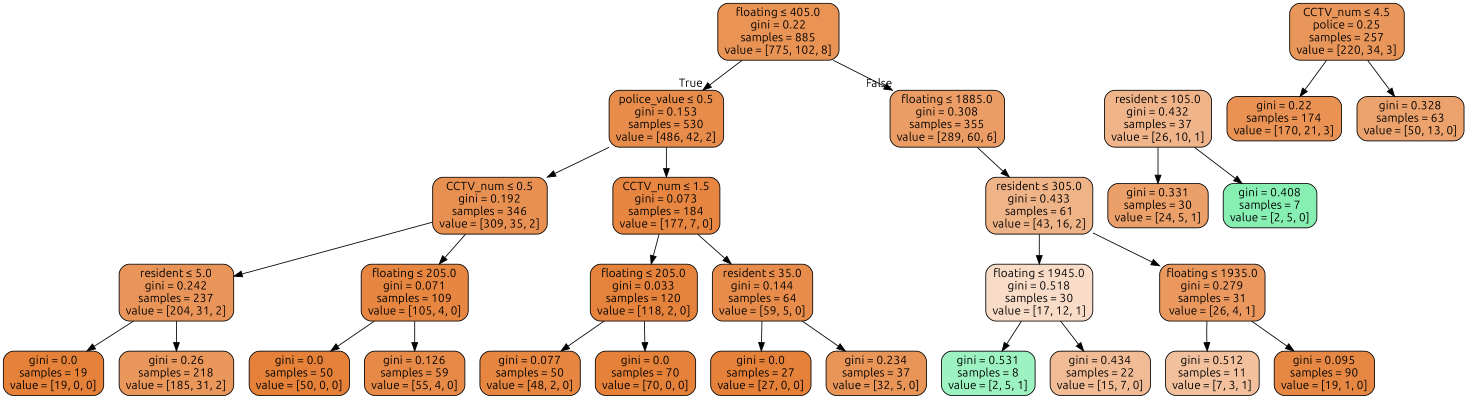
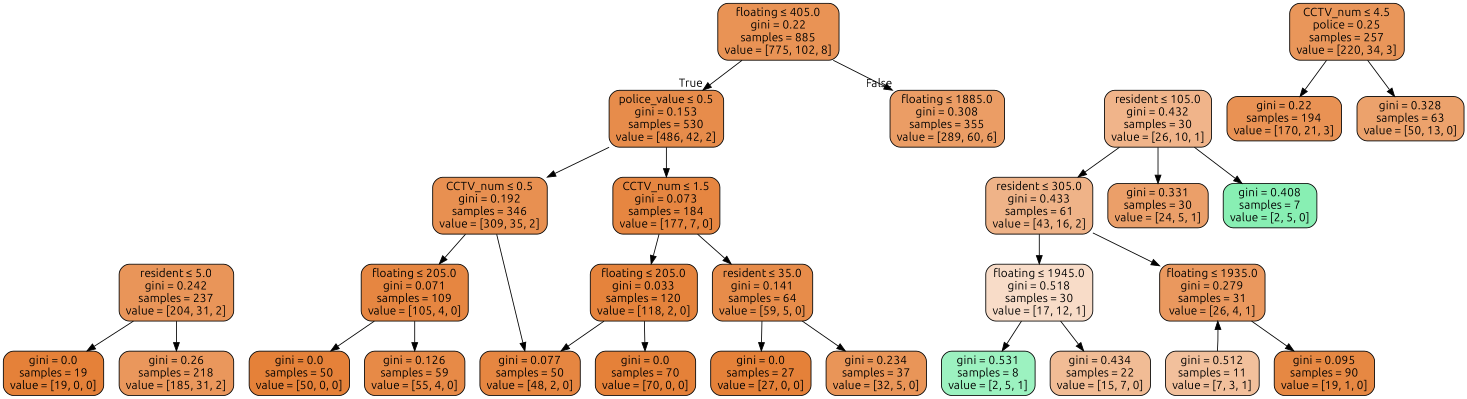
(1284, 118) -> (1284, 118)
(1158, 125) -> (1158, 125)
(990, 159) -> (1102, 160)
(337, 248) -> (510, 289)
(763, 286) -> (763, 286)
(1207, 332) -> (1218, 340)
